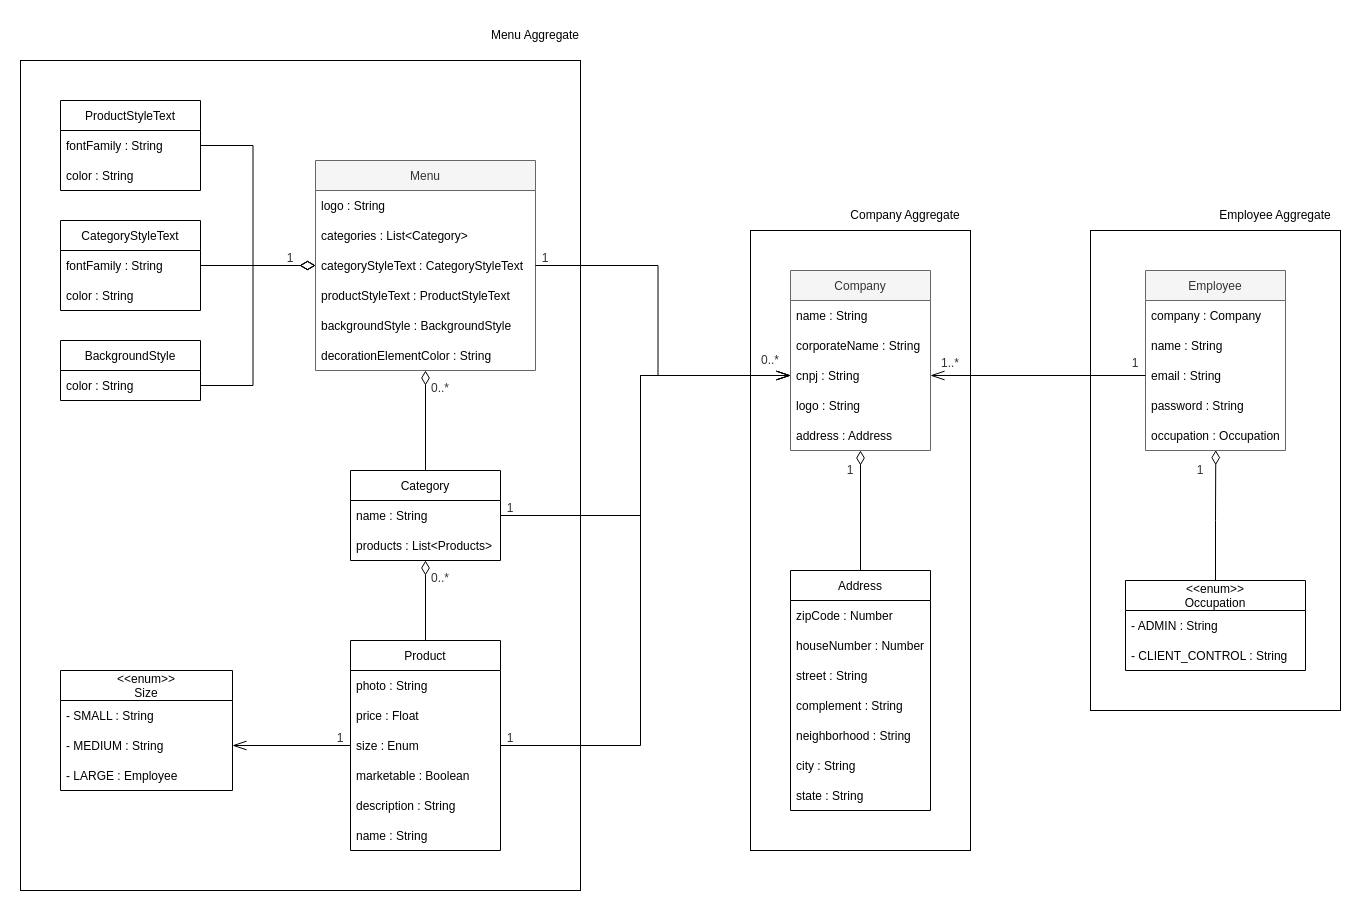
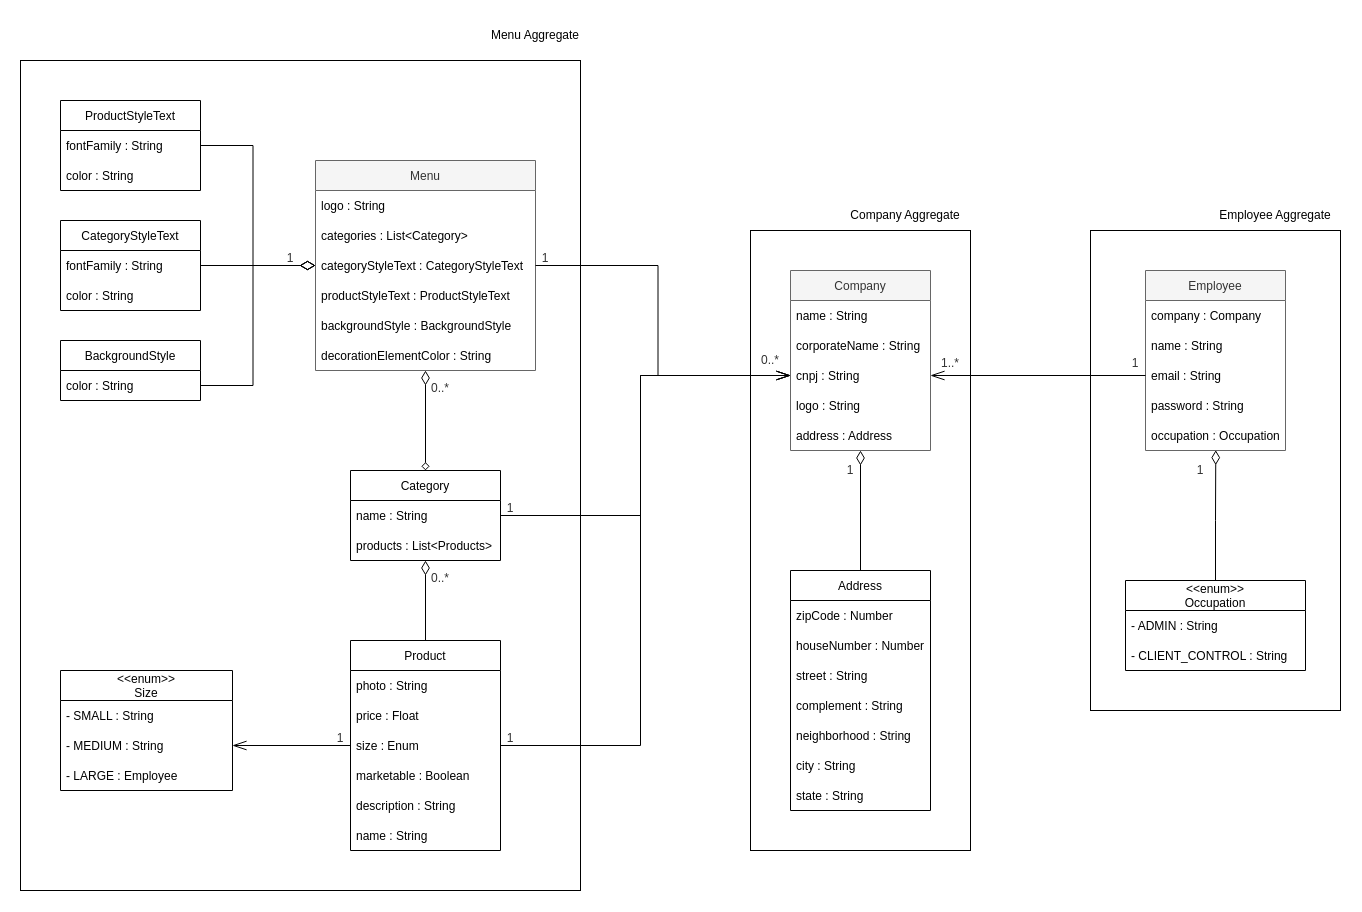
(426, 465) -> (426, 462)
